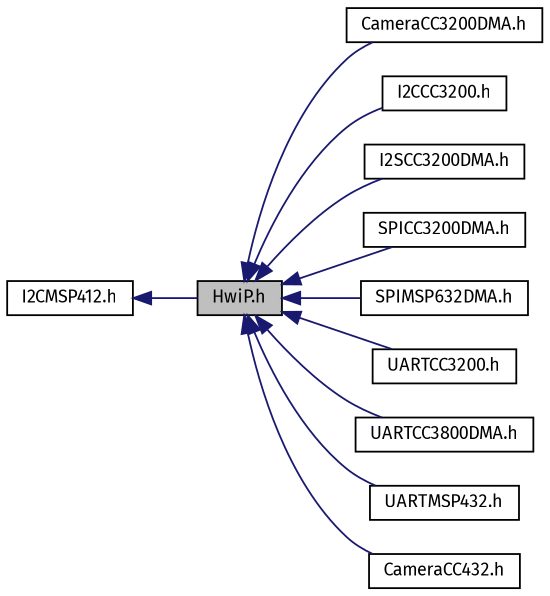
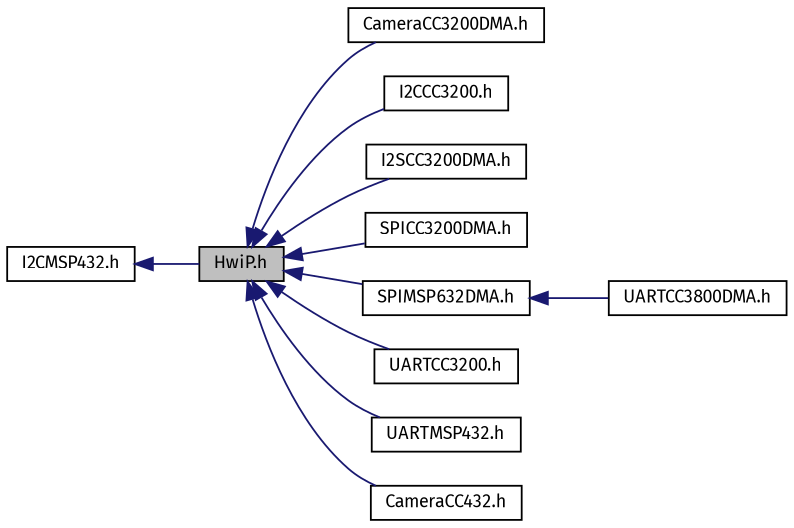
(70, 298) -> (71, 264)
(319, 381) -> (578, 298)
